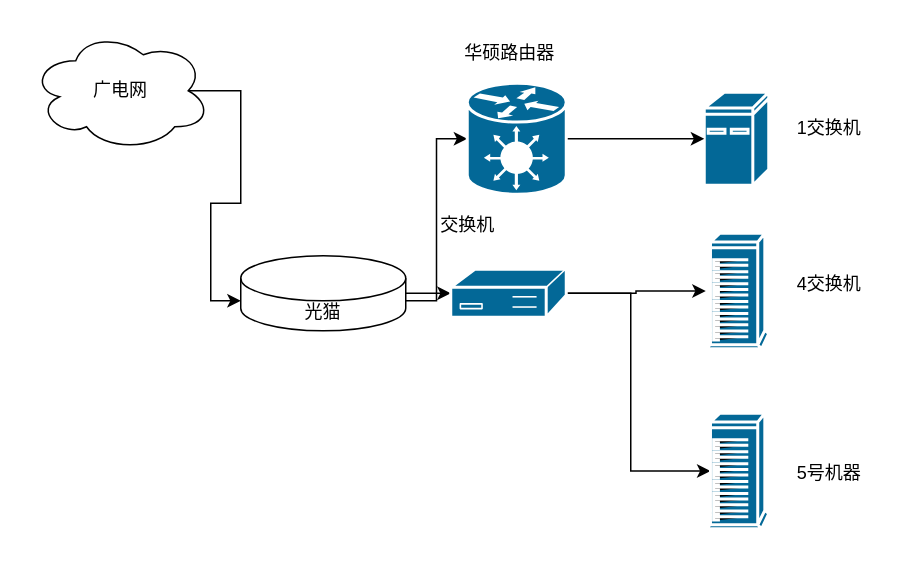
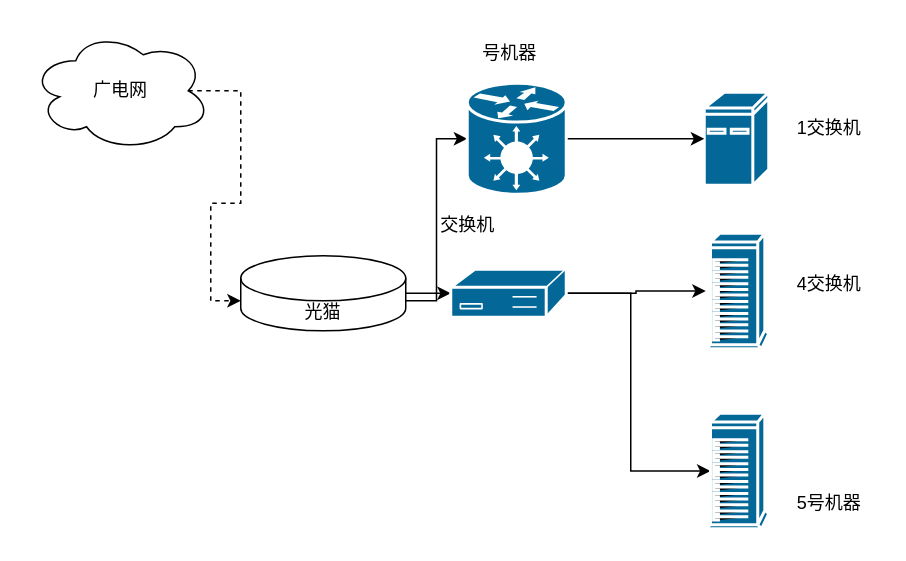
(510, 53) -> (510, 53)
(241, 196) -> (241, 196)
(829, 473) -> (829, 503)
